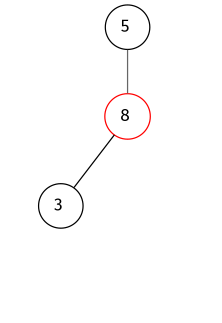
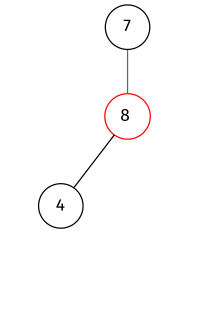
(128, 27) -> (128, 27)
(61, 206) -> (61, 206)
